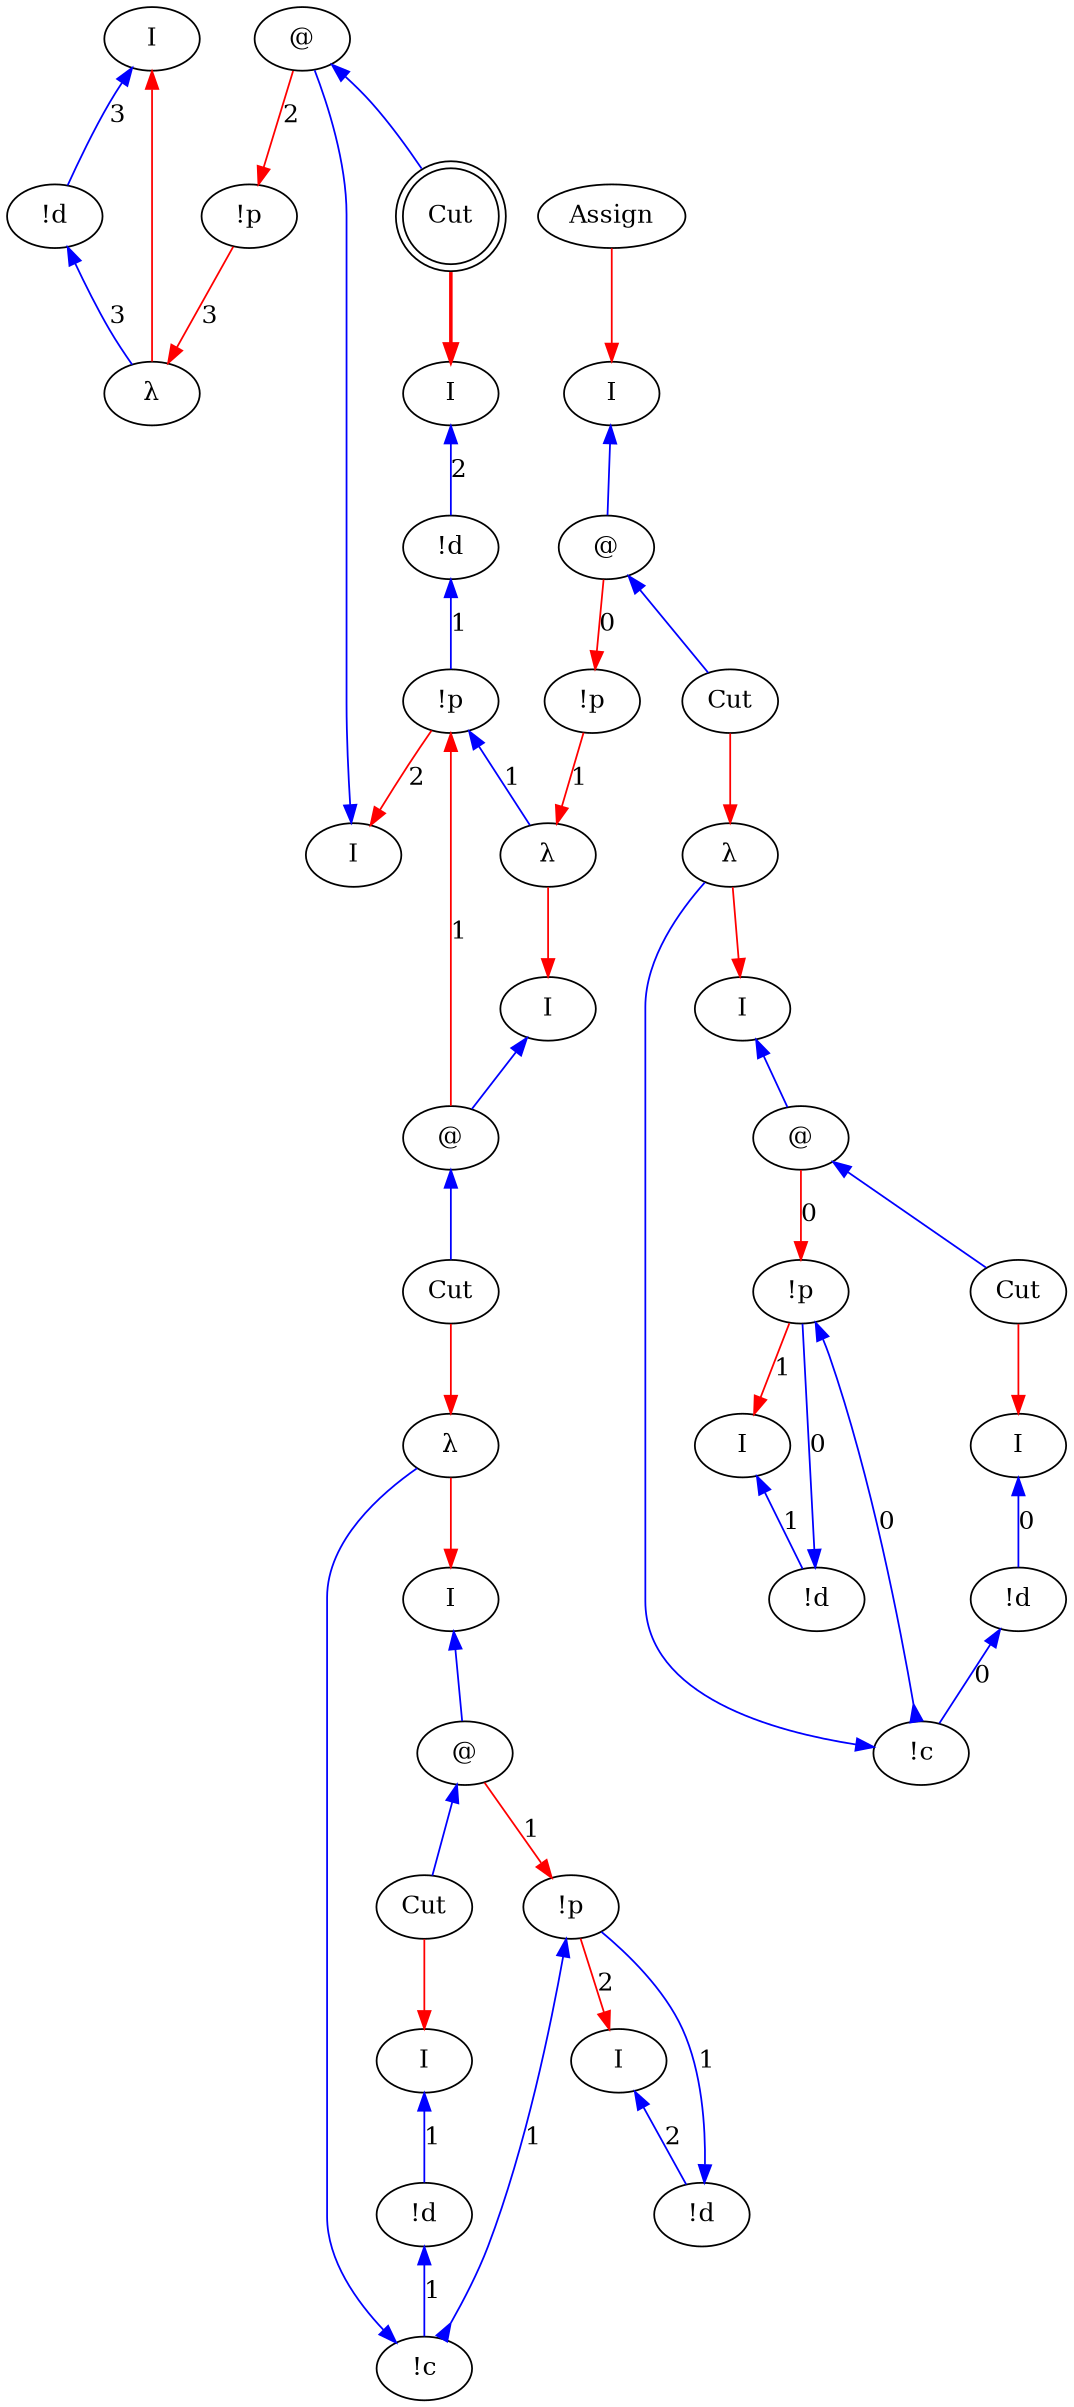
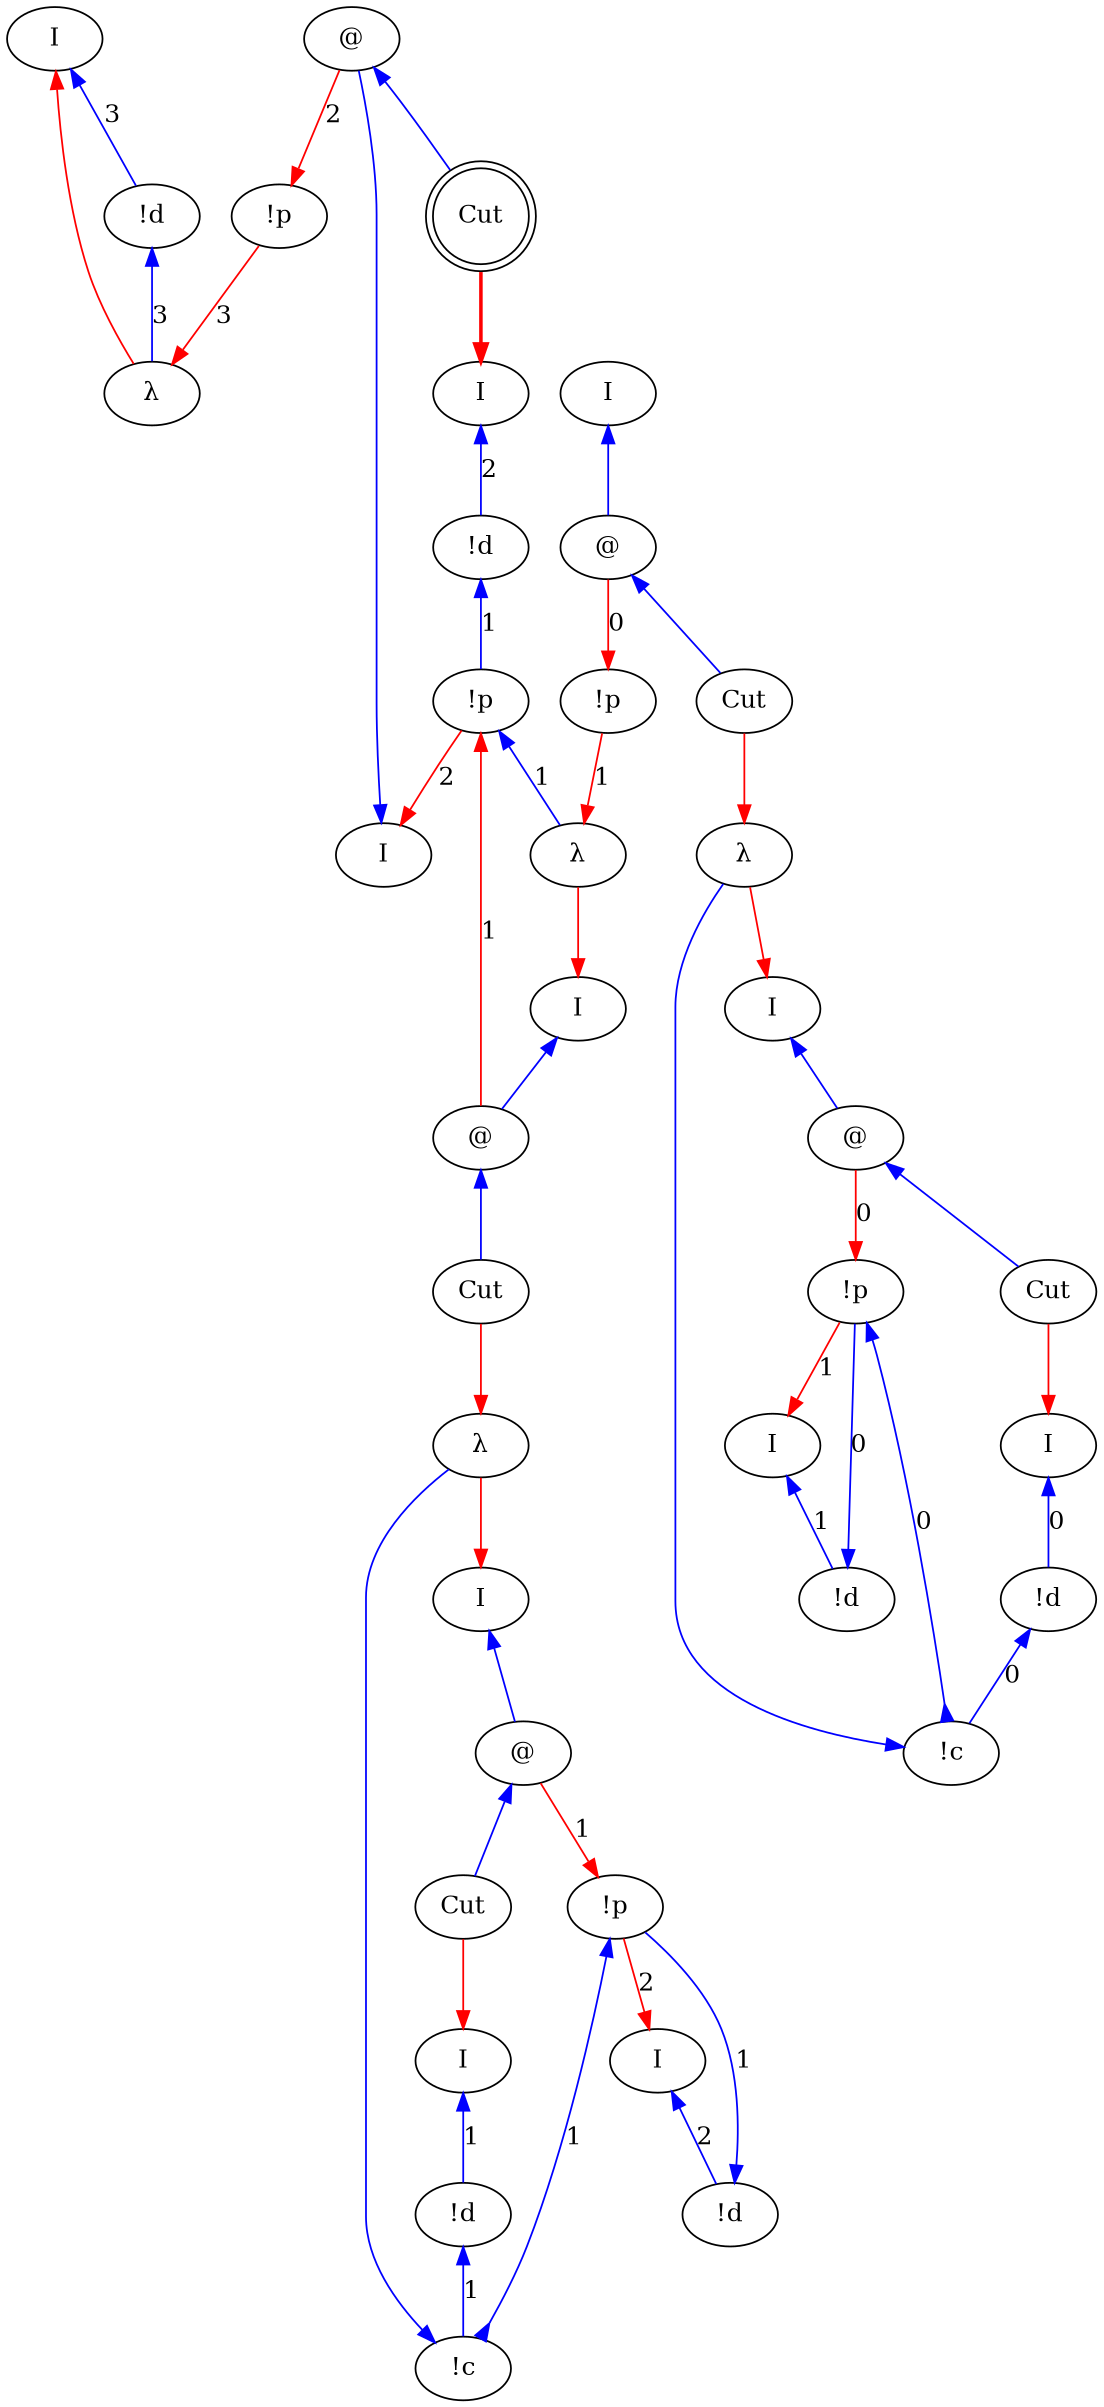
(612, 216) -> none
